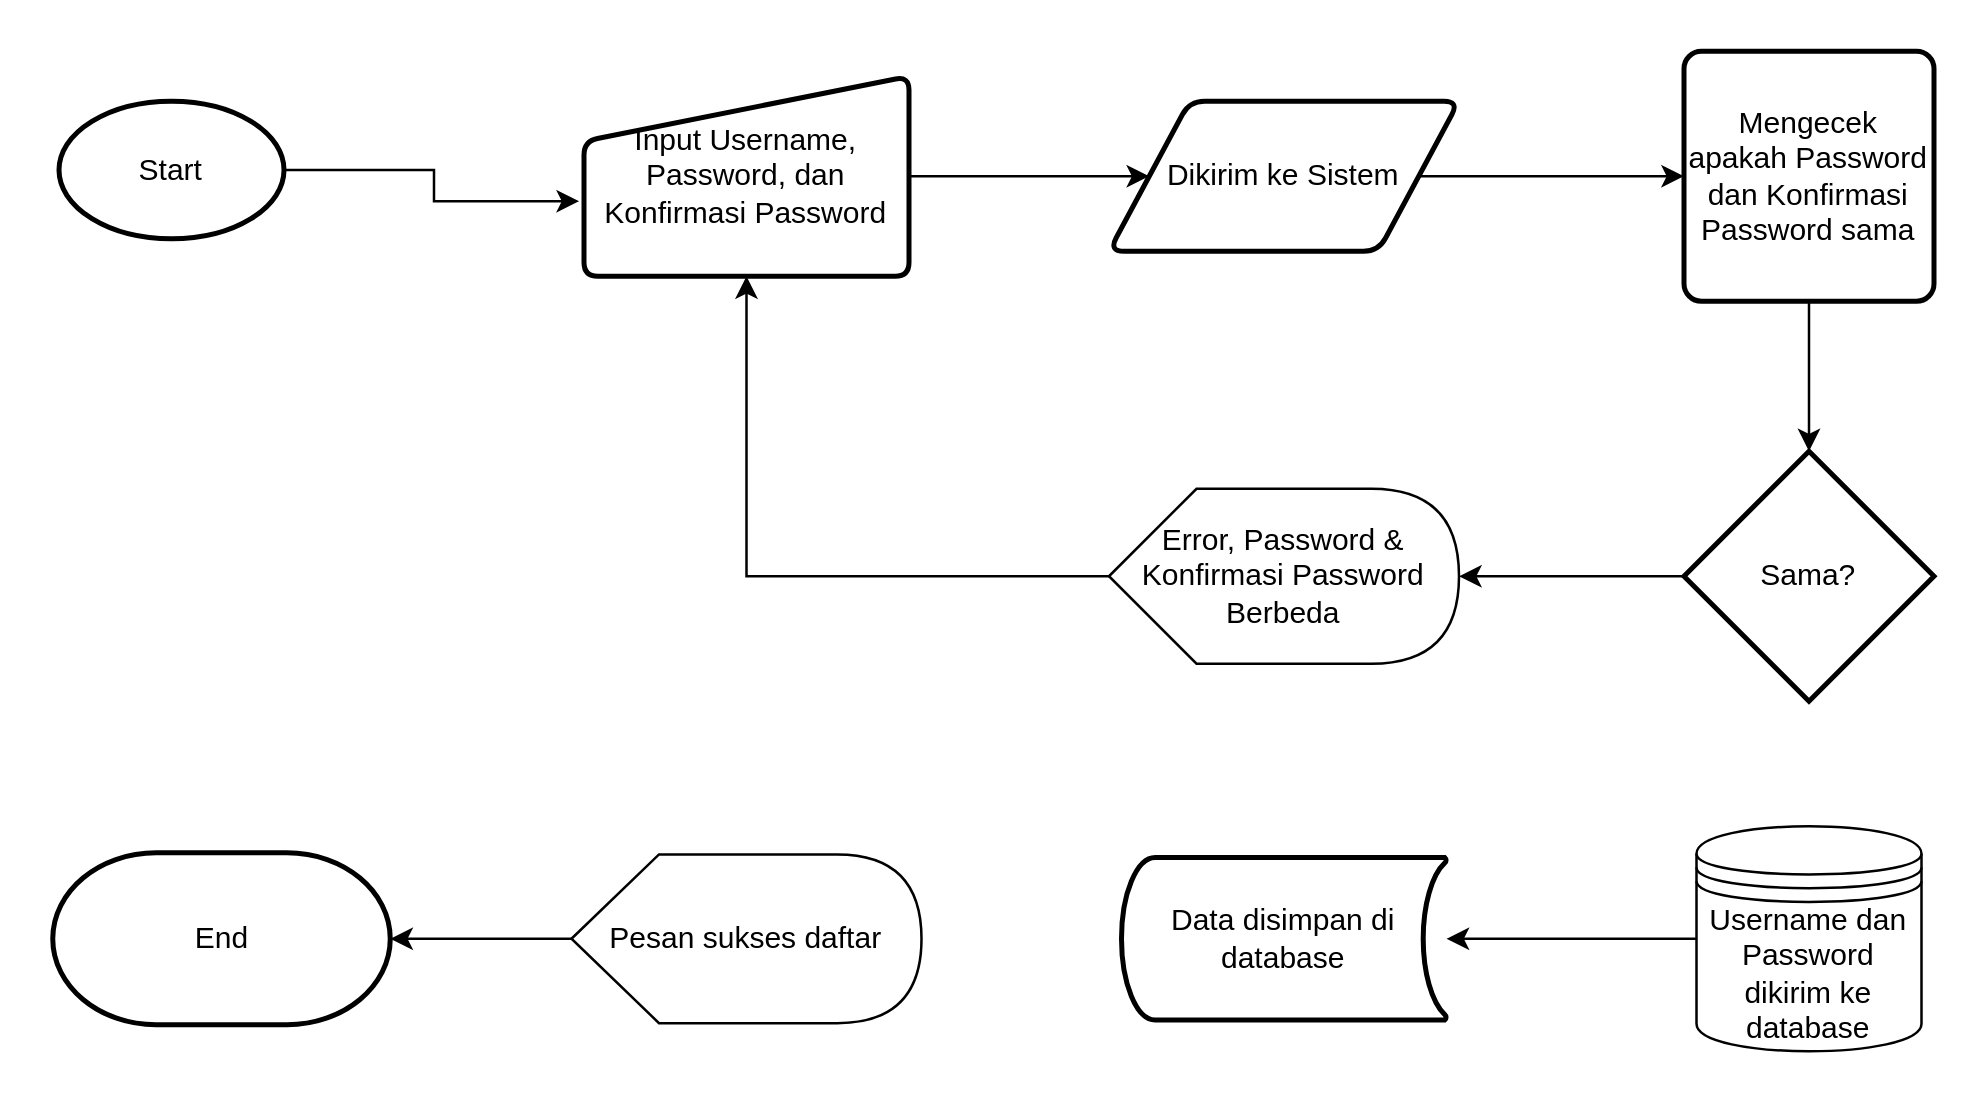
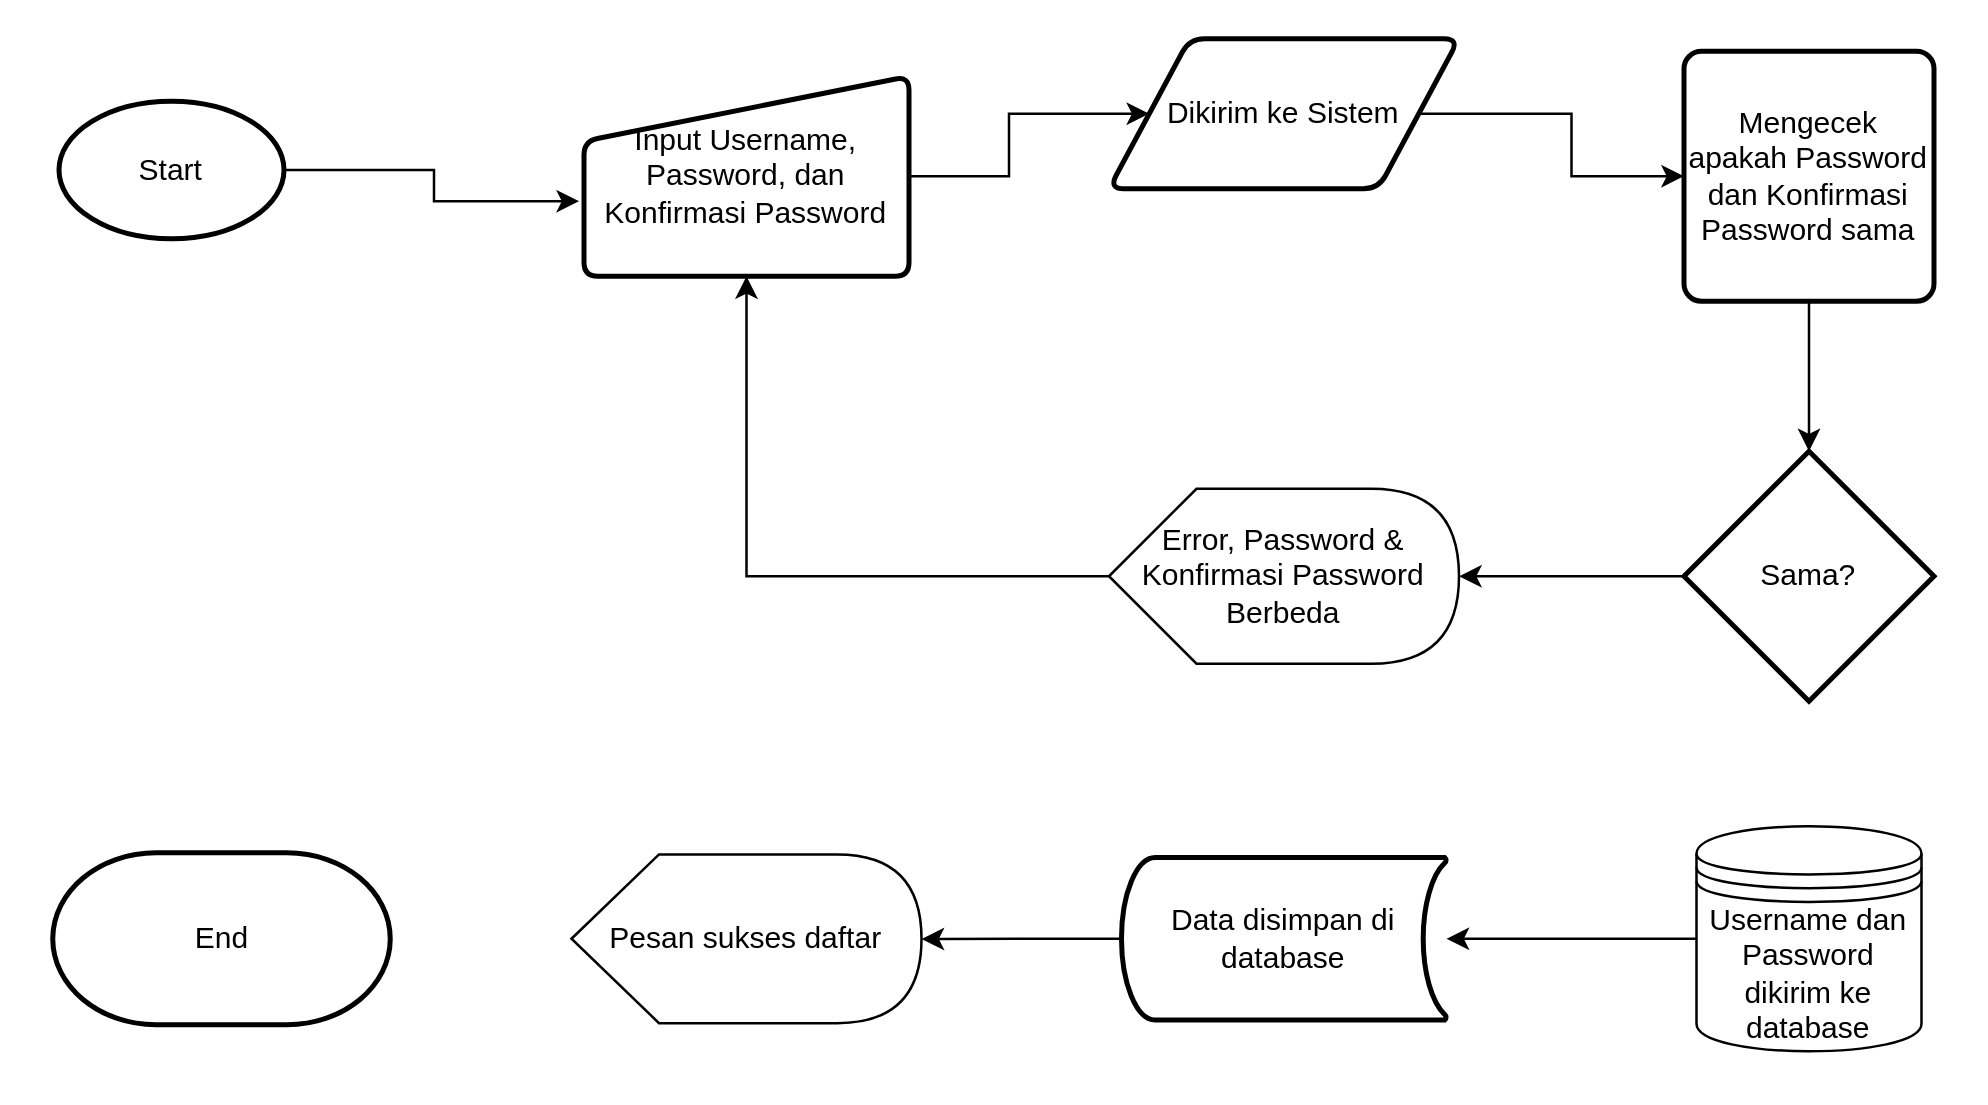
(1284, 176) -> (1284, 114)
(489, 939) -> none
none -> (1029, 939)
